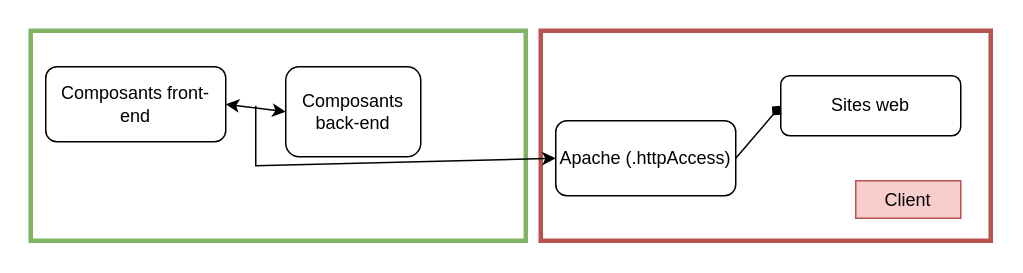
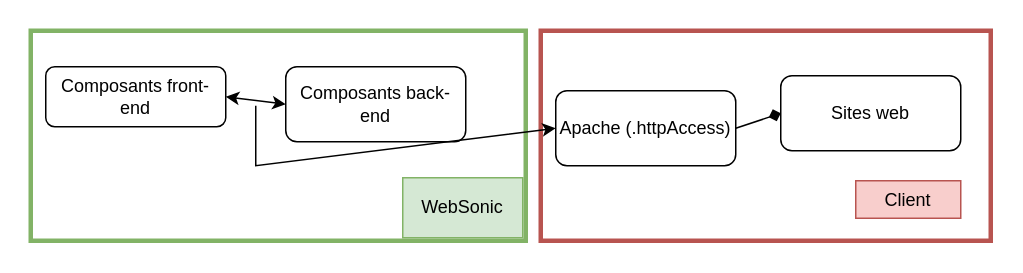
(136, 104) -> (136, 97)
(871, 106) -> (871, 113)
(353, 112) -> (376, 104)
(646, 158) -> (646, 128)
none -> (463, 208)
